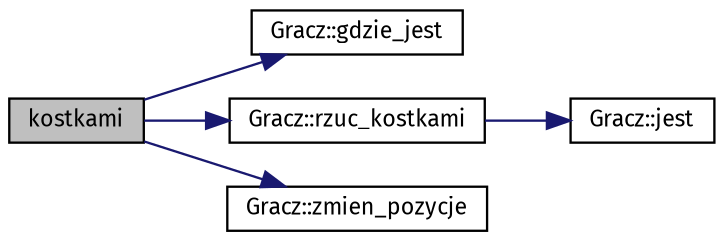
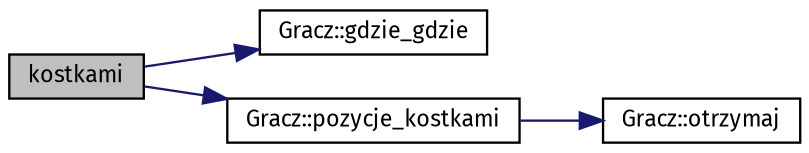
(357, 32) -> (373, 32)
(357, 121) -> (373, 121)
(642, 121) -> (702, 121)
(357, 209) -> none
